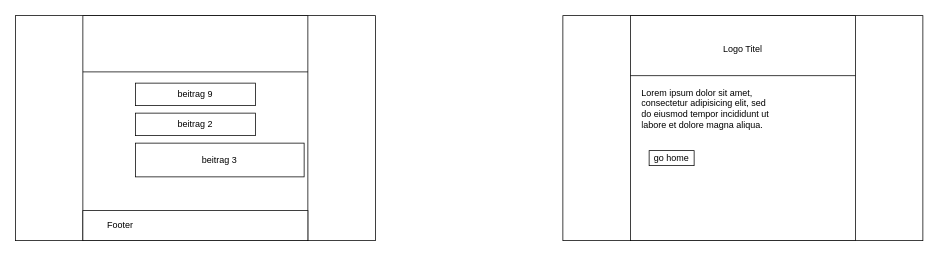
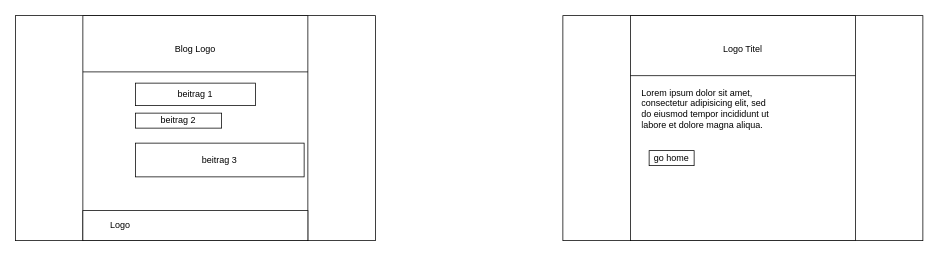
none -> (195, 49)
(195, 94) -> (195, 94)
(195, 124) -> (179, 120)
(120, 225) -> (120, 225)
